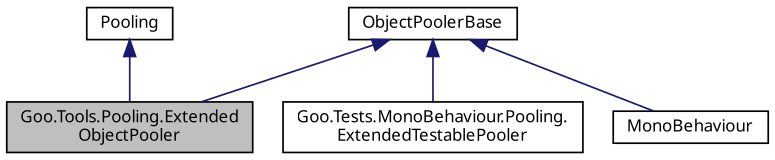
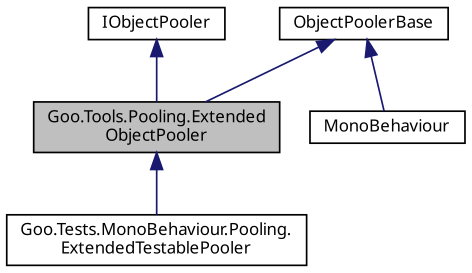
(130, 24) -> (157, 24)
(433, 79) -> (157, 192)
